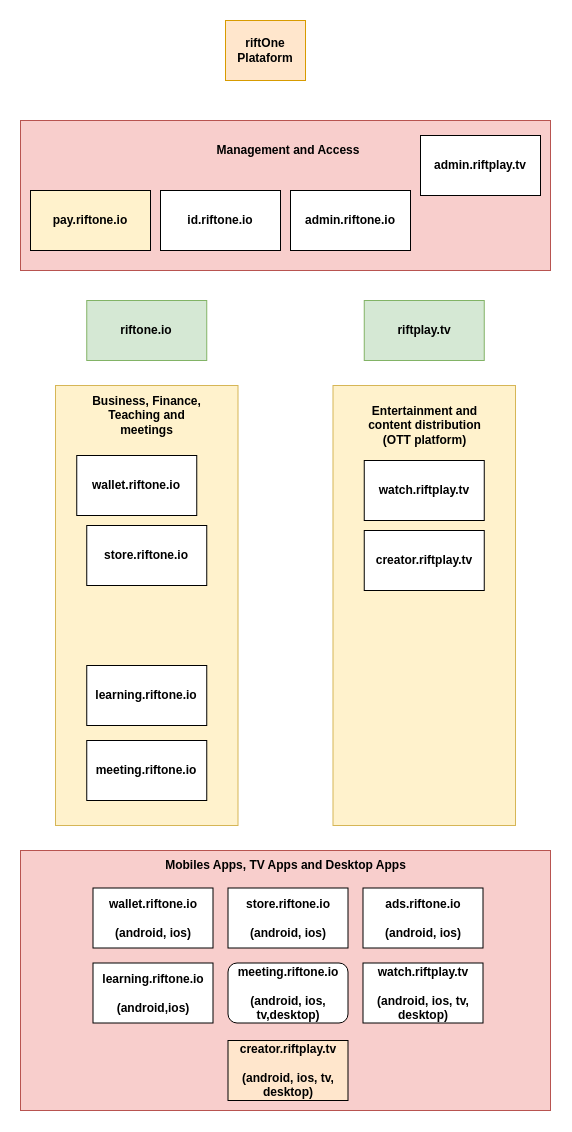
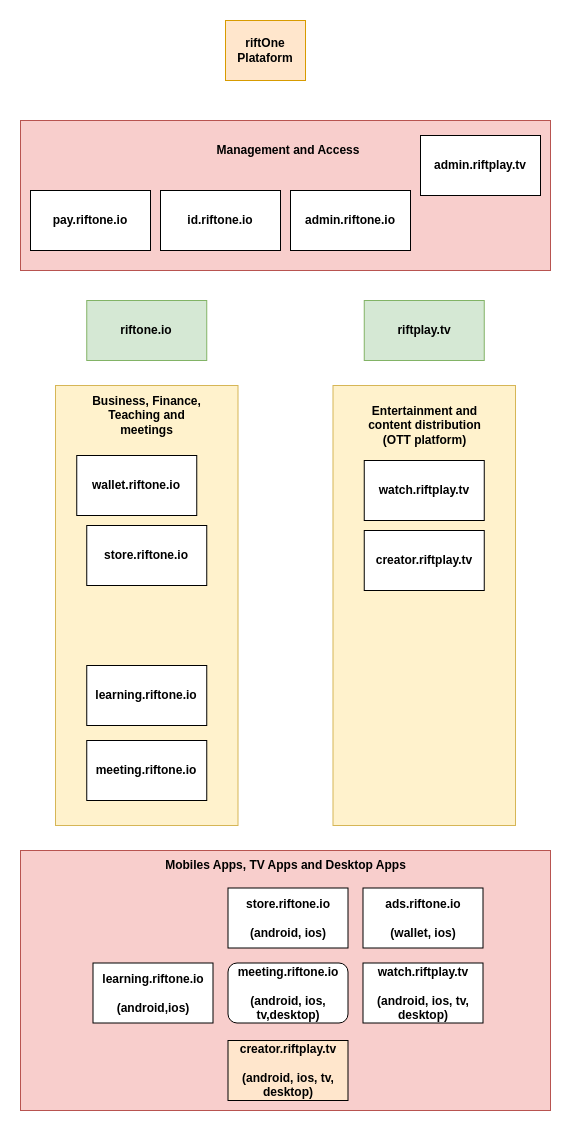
(91, 221) -> (91, 221)
(153, 918) -> none
(424, 919) -> (424, 919)
